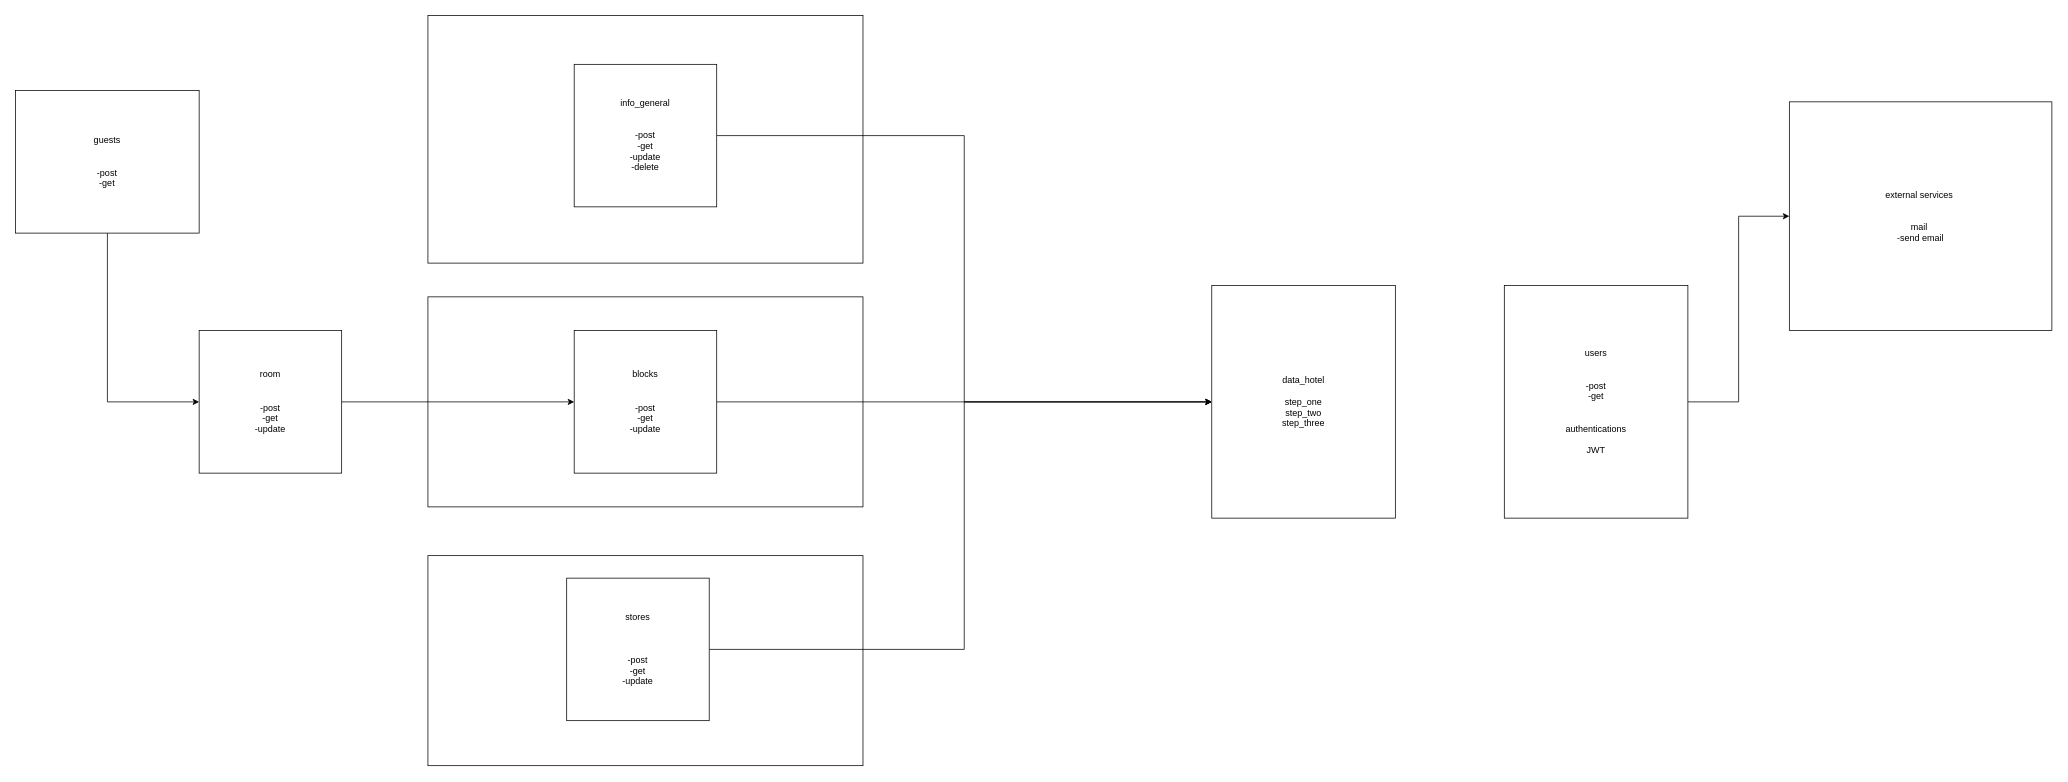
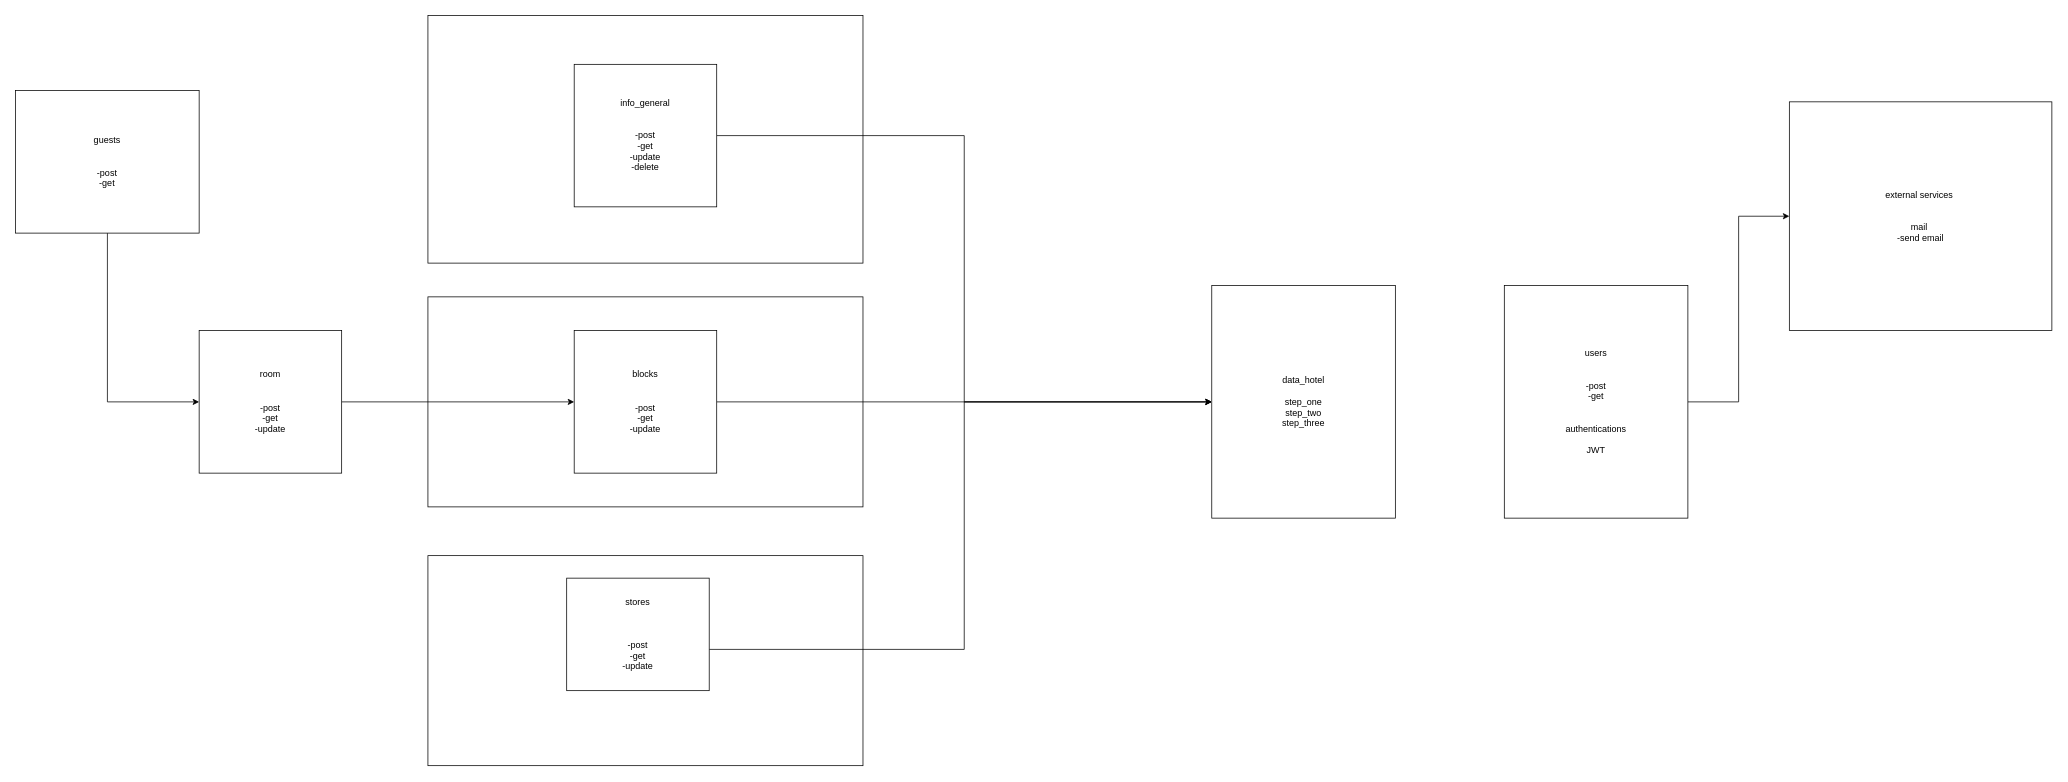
(638, 649) -> (638, 634)
